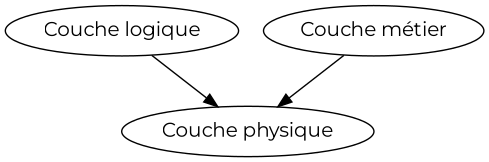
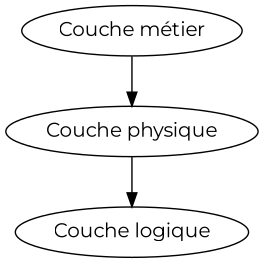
(179, 77) -> (132, 175)
